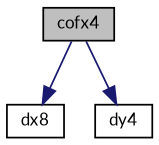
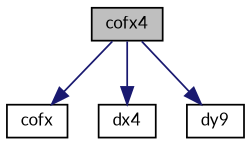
(35, 121) -> (127, 121)
none -> (37, 121)
(124, 121) -> (215, 121)
